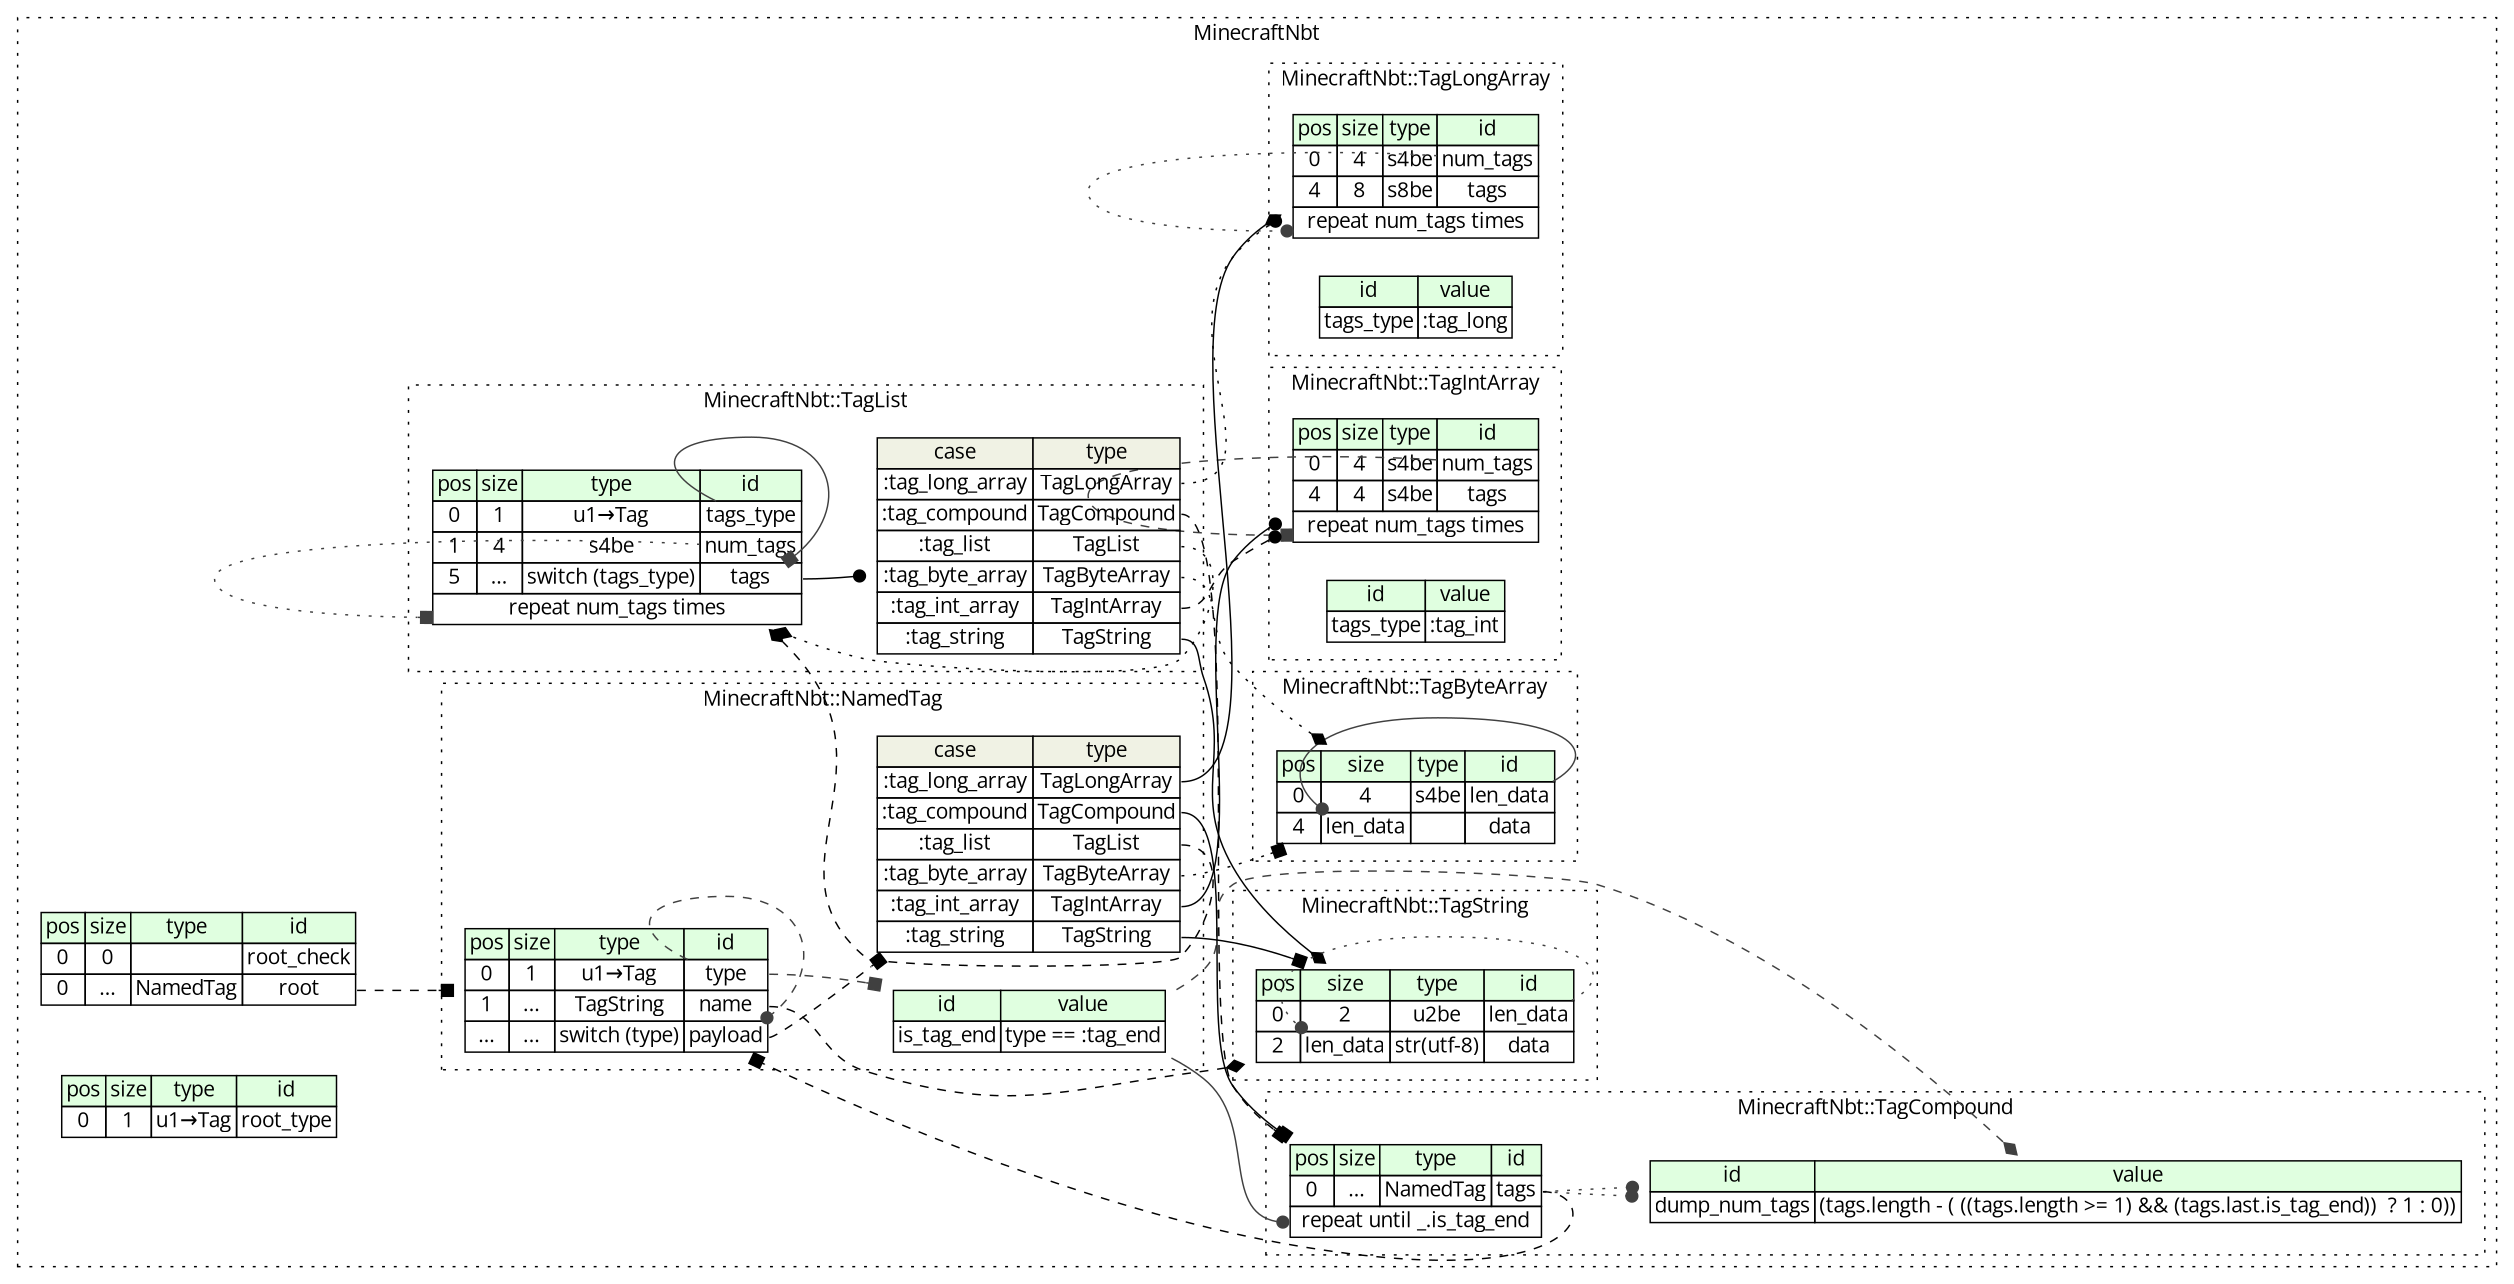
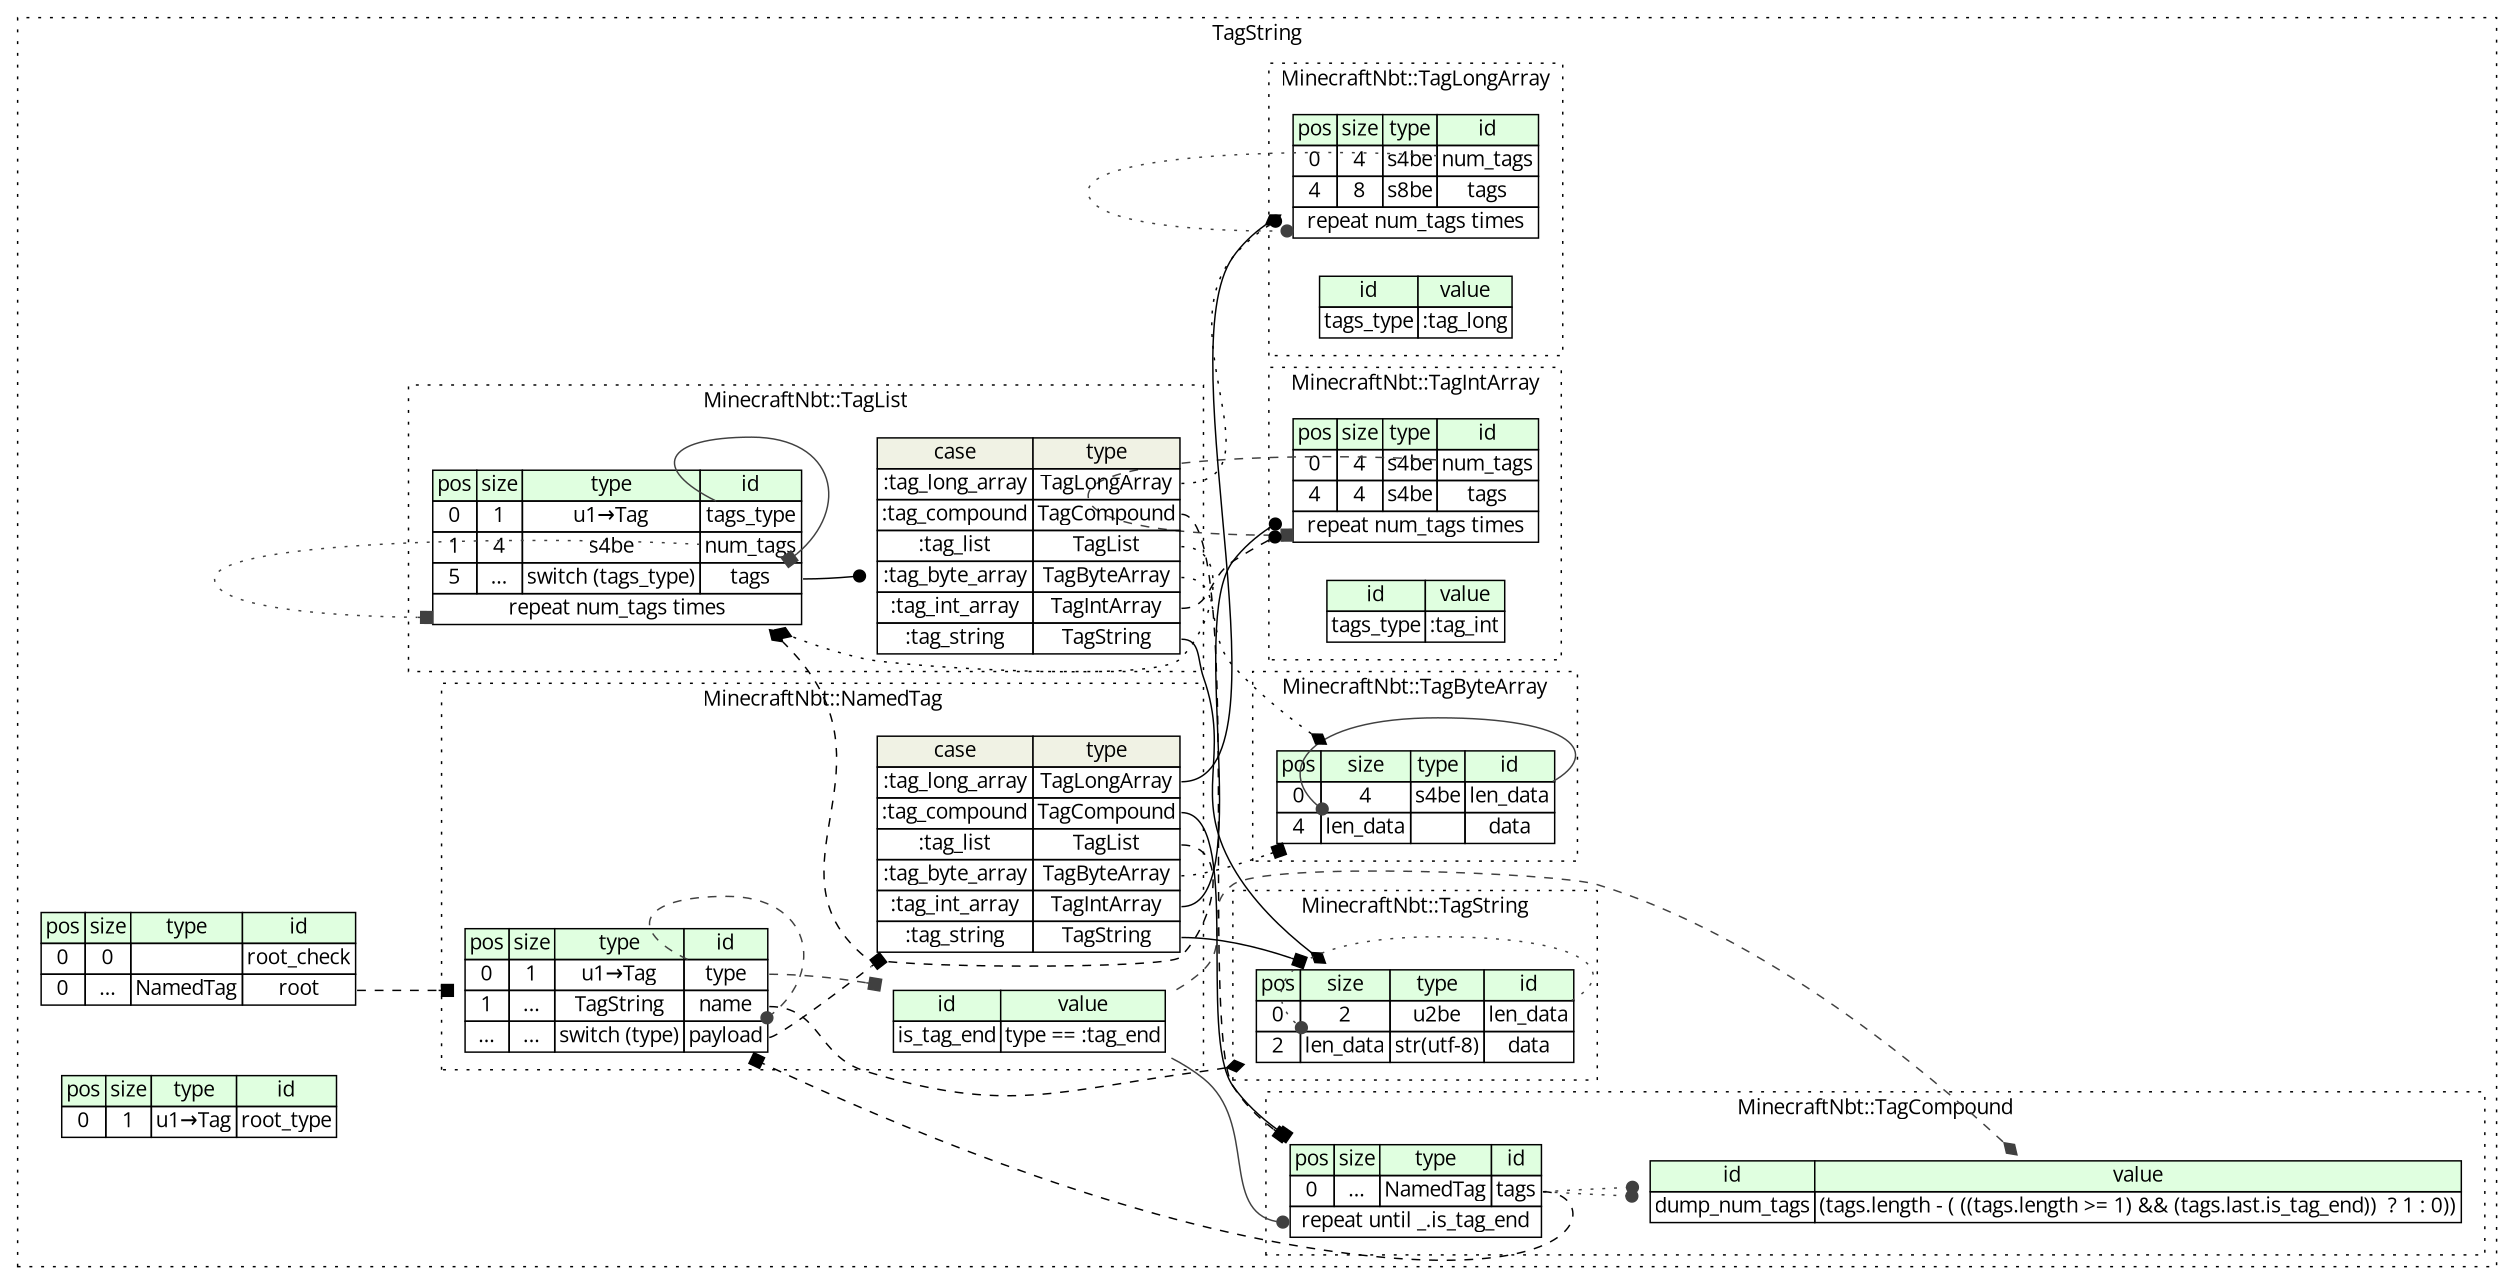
(1257, 35) -> (1257, 35)
